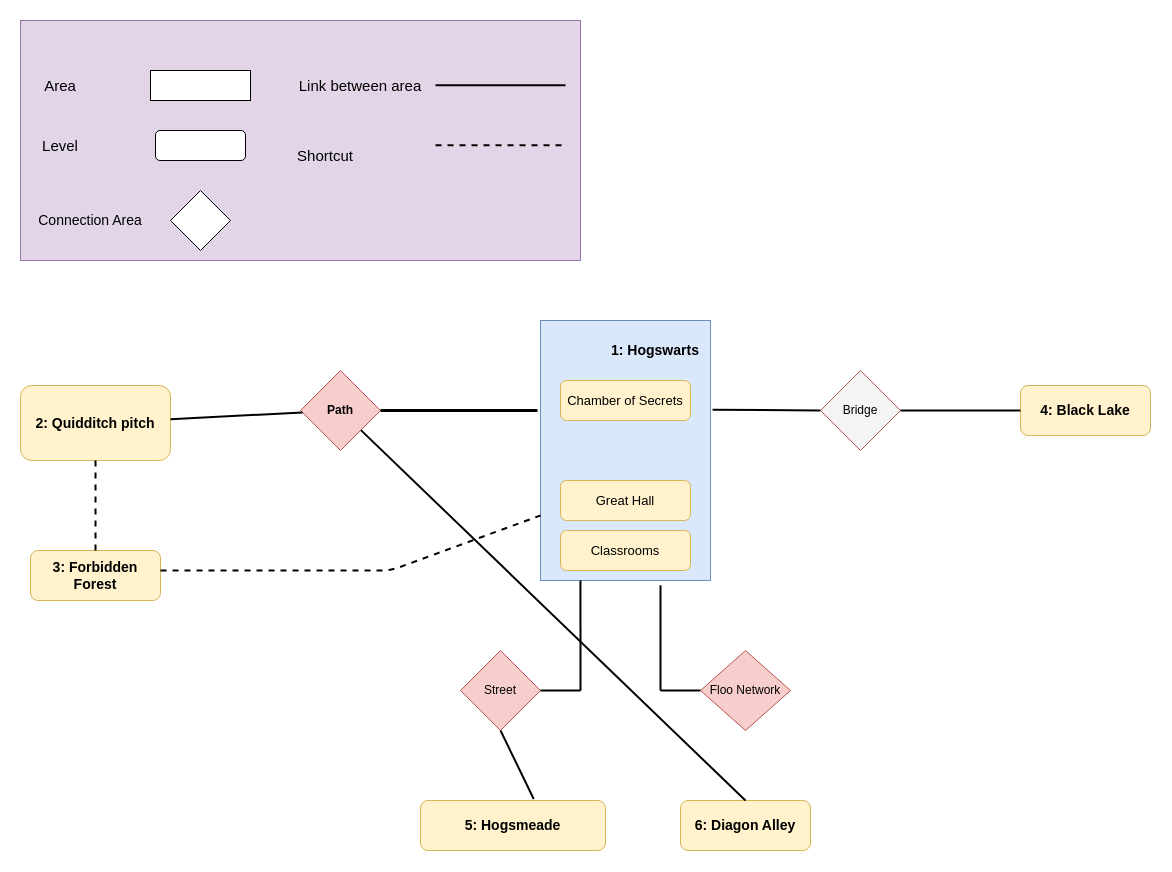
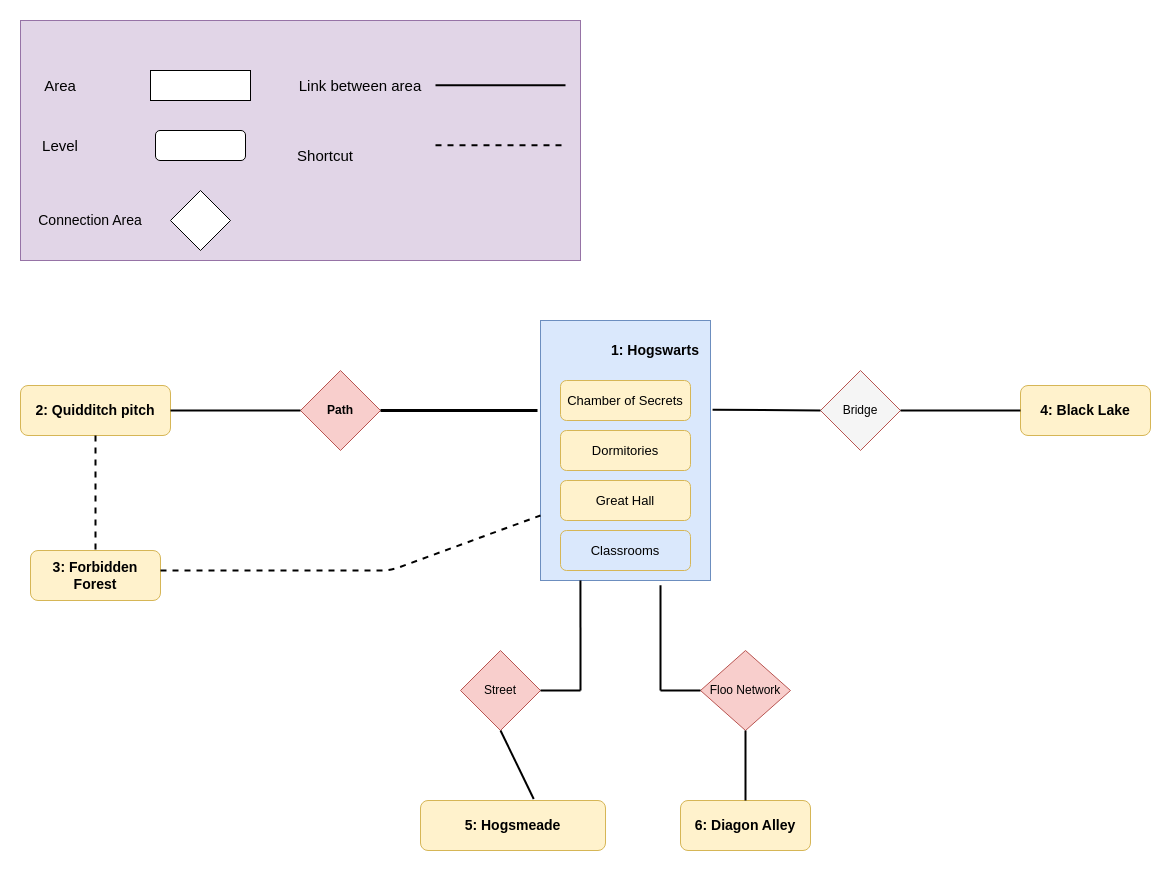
(96, 423) -> (96, 411)
none -> (626, 451)
(626, 551) -> (626, 551)
(554, 616) -> (746, 766)
